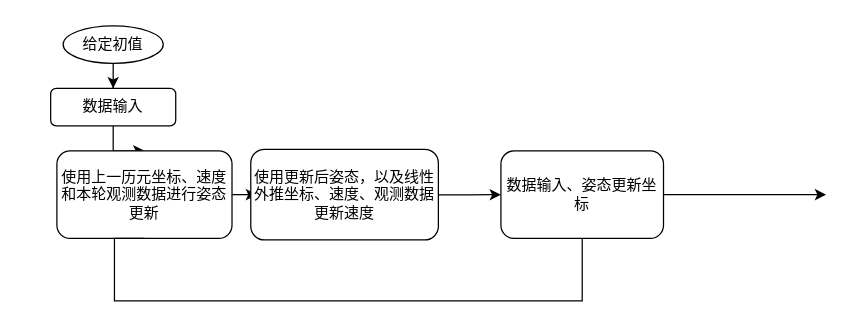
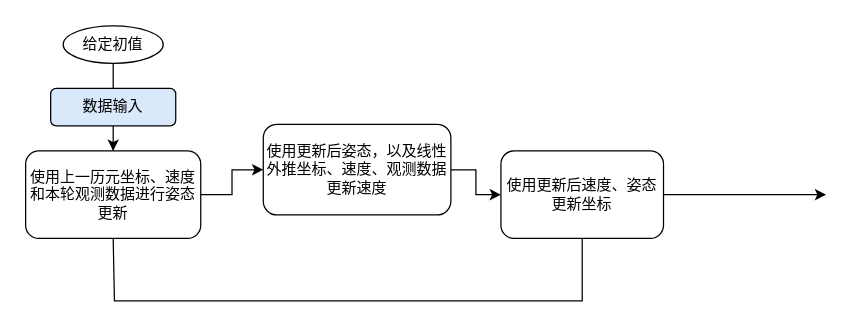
(113, 78) -> (113, 81)
(113, 107) -> (113, 107)
(144, 194) -> (113, 194)
(344, 194) -> (357, 169)
(582, 194) -> (582, 194)
